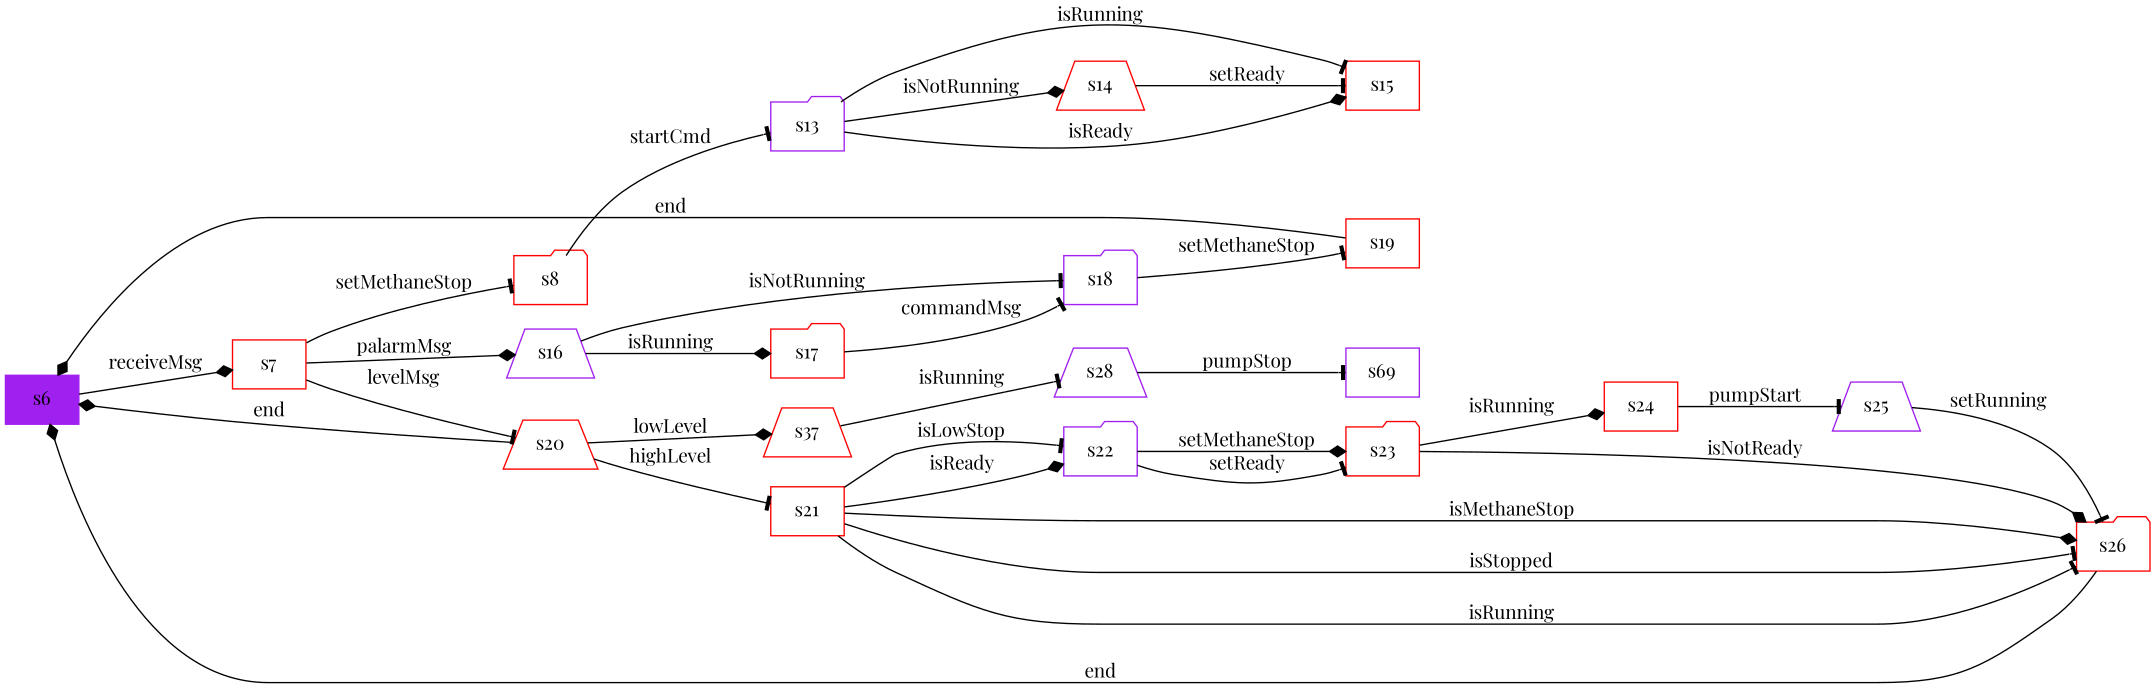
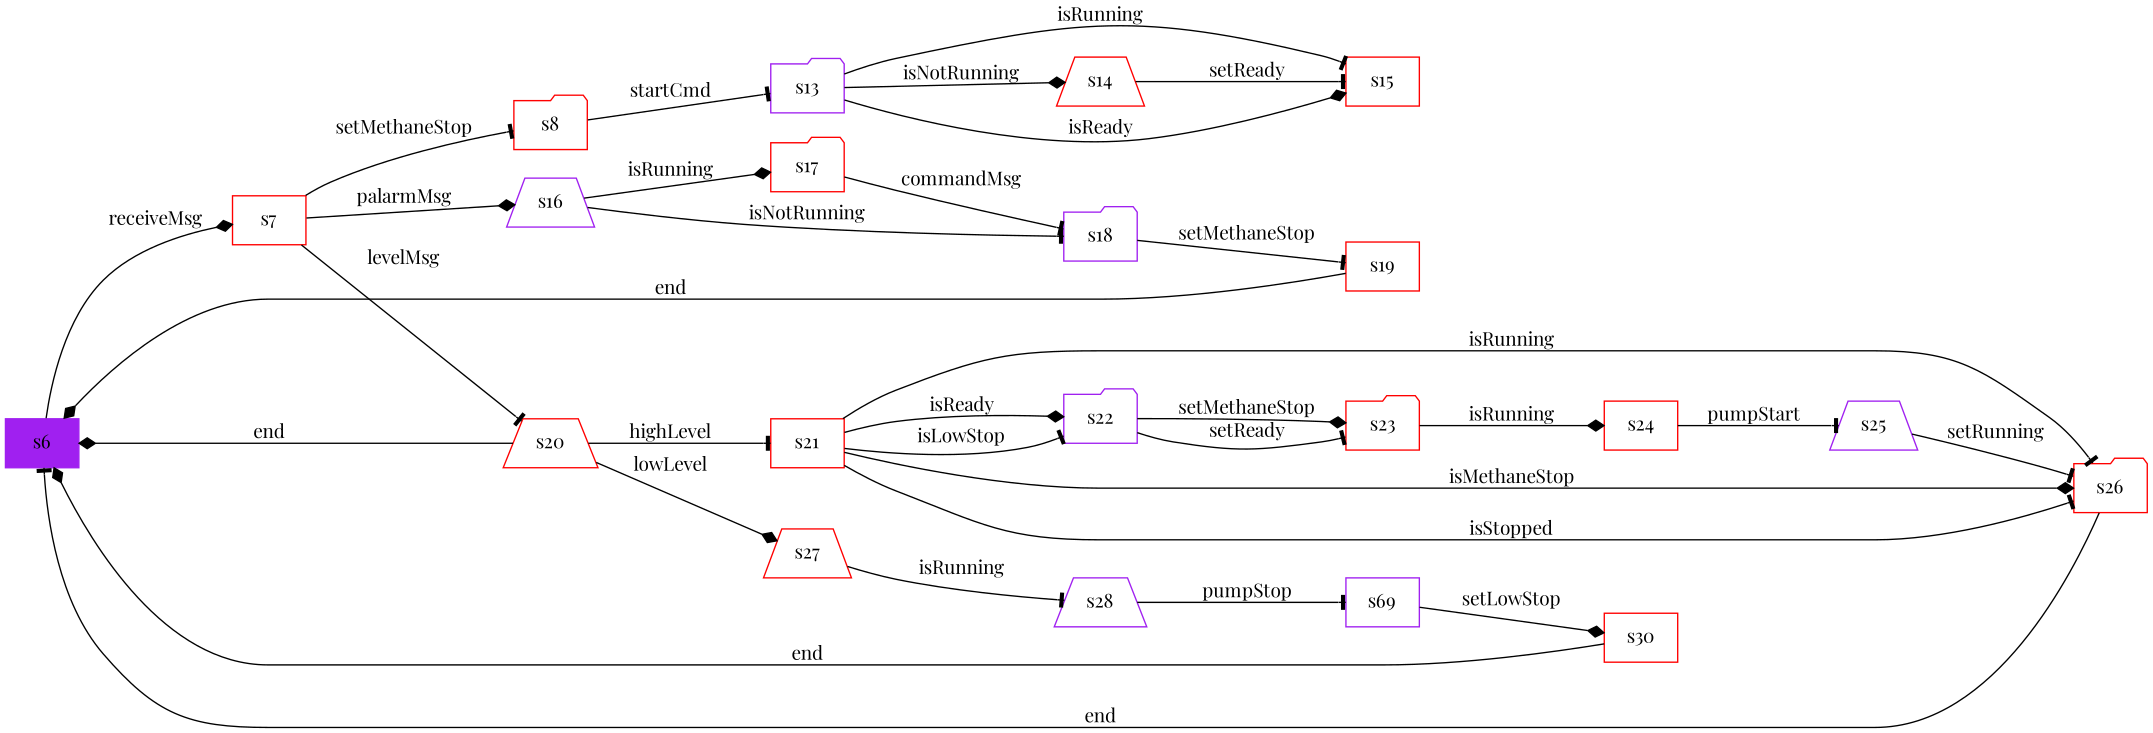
(807, 432) -> (807, 553)
(1749, 461) -> none
none -> (1641, 638)
(1029, 683) -> (1045, 727)
